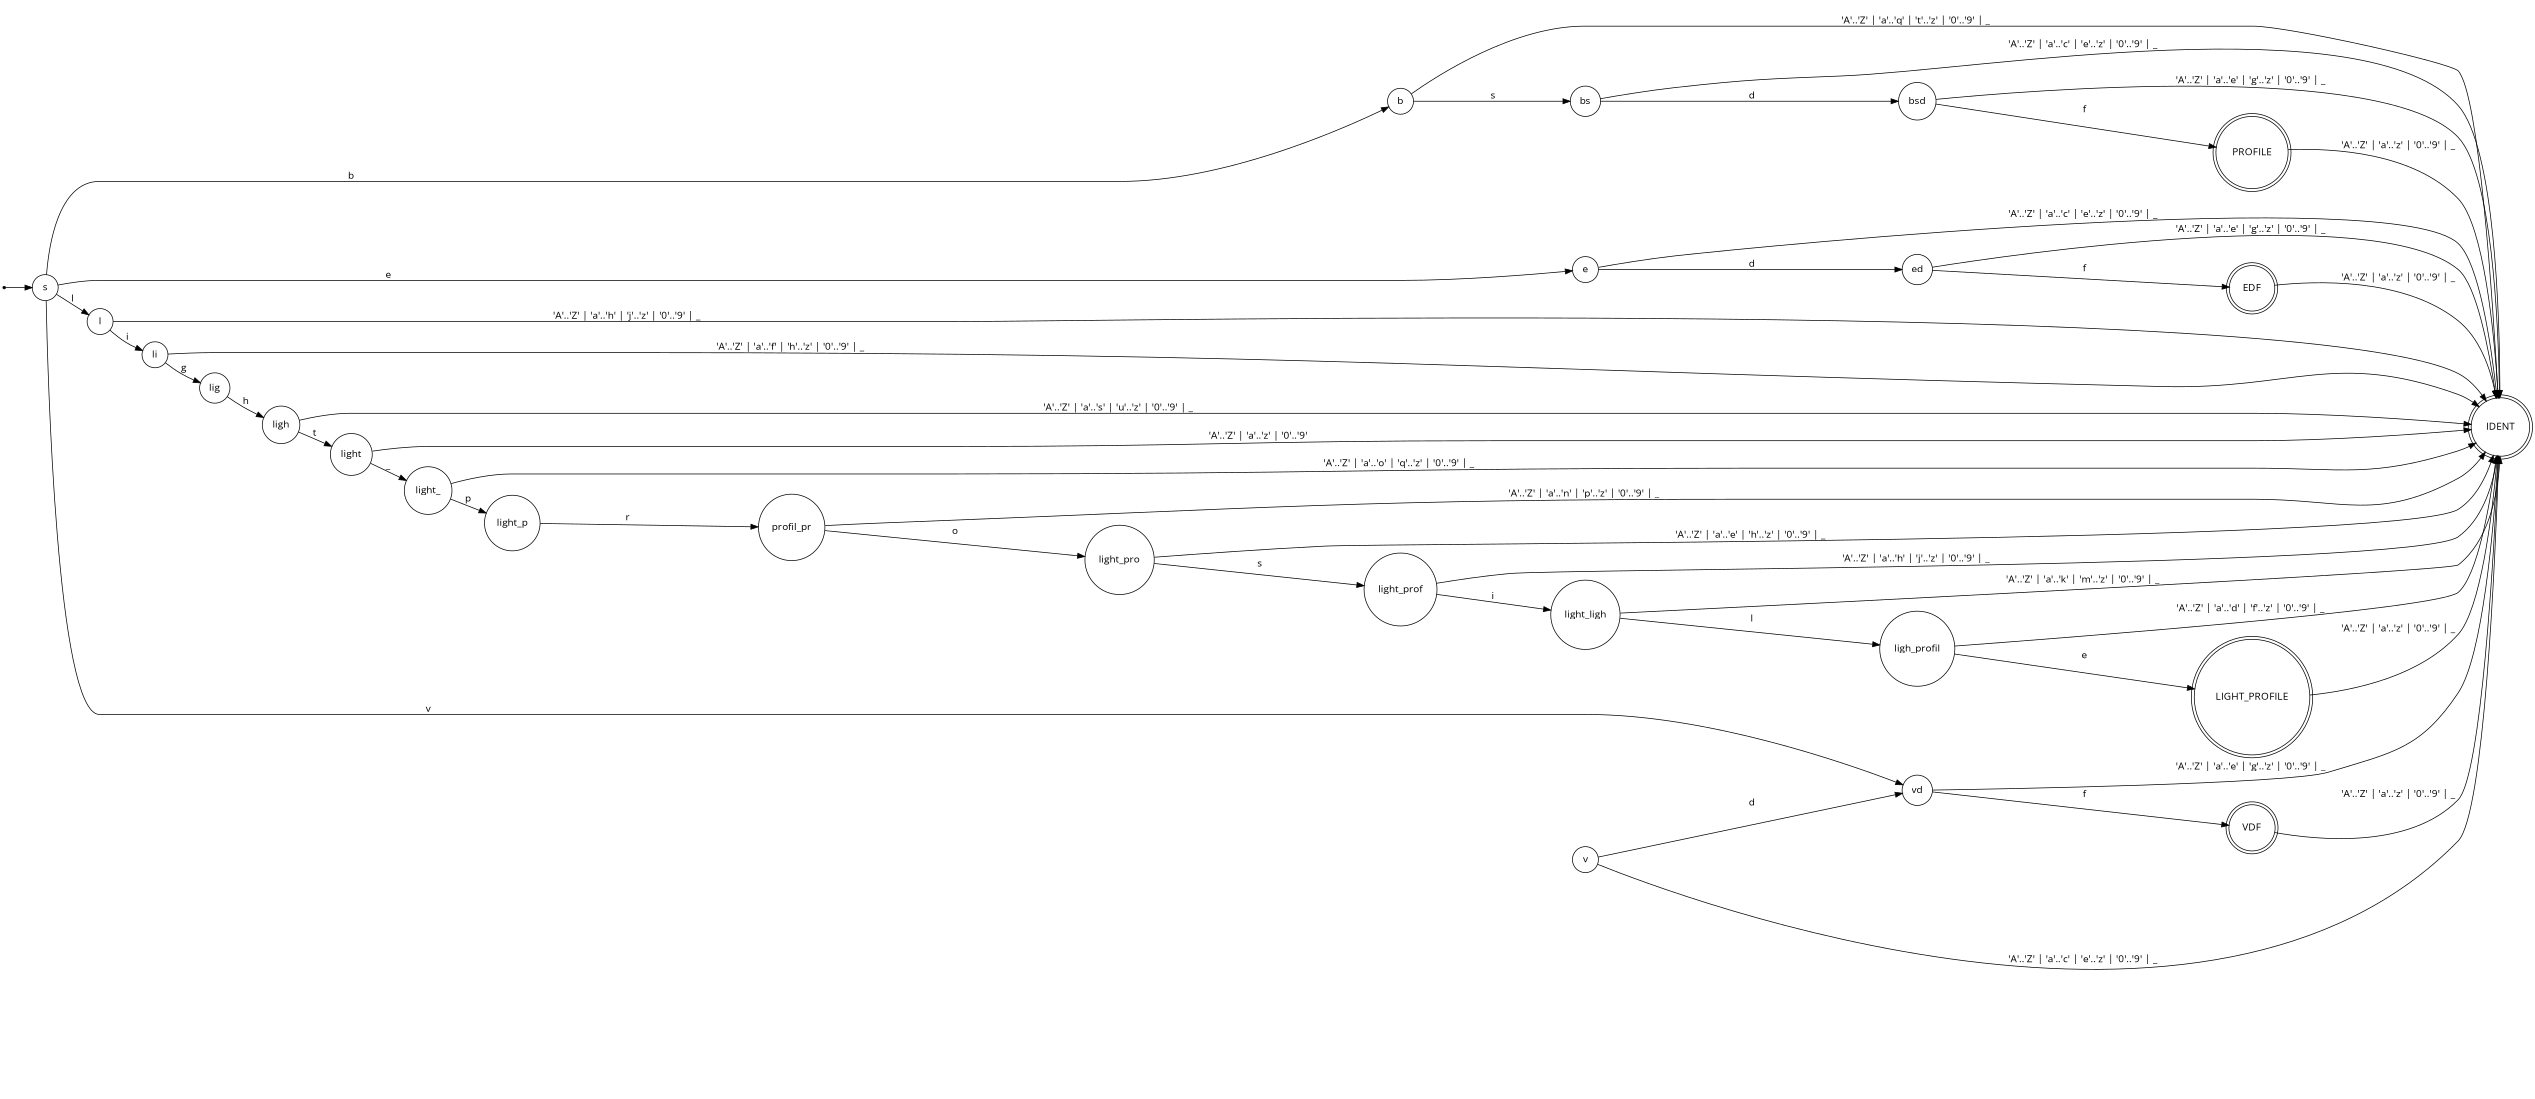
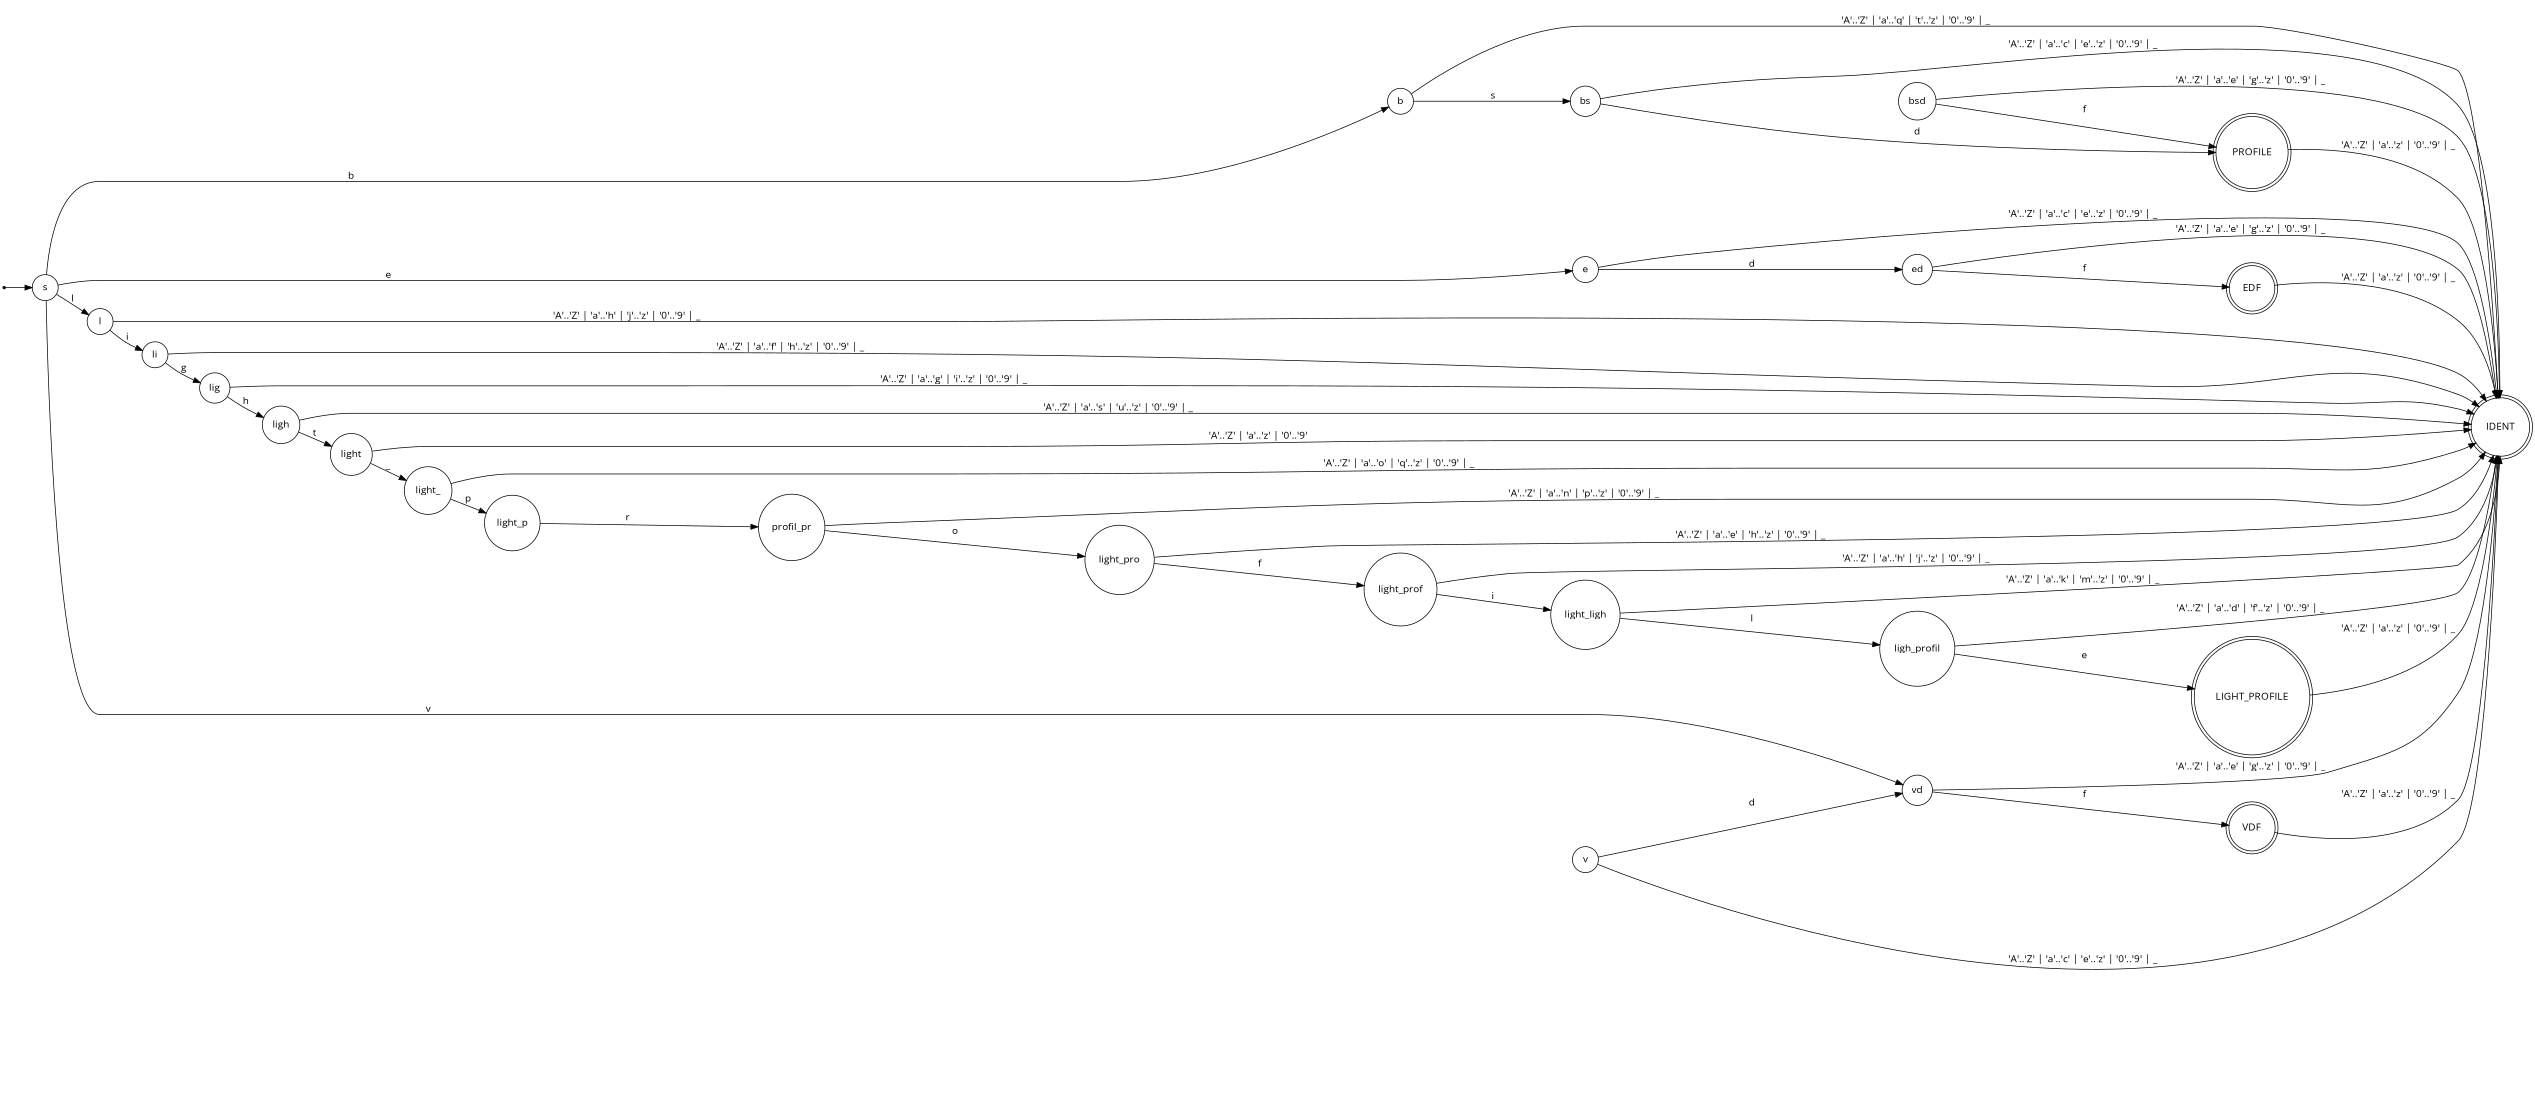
(1746, 101) -> (1903, 142)
none -> (1349, 386)
(1260, 564) -> (1260, 564)
